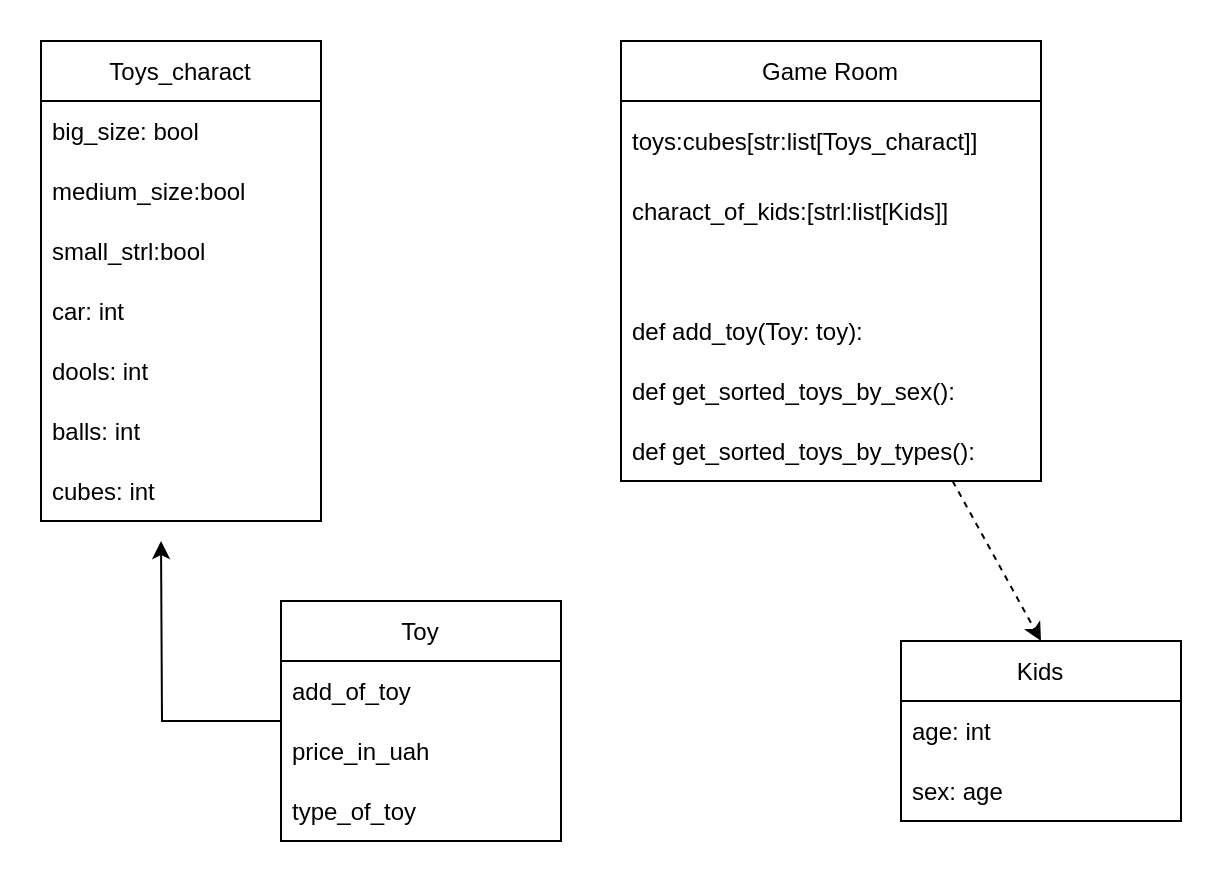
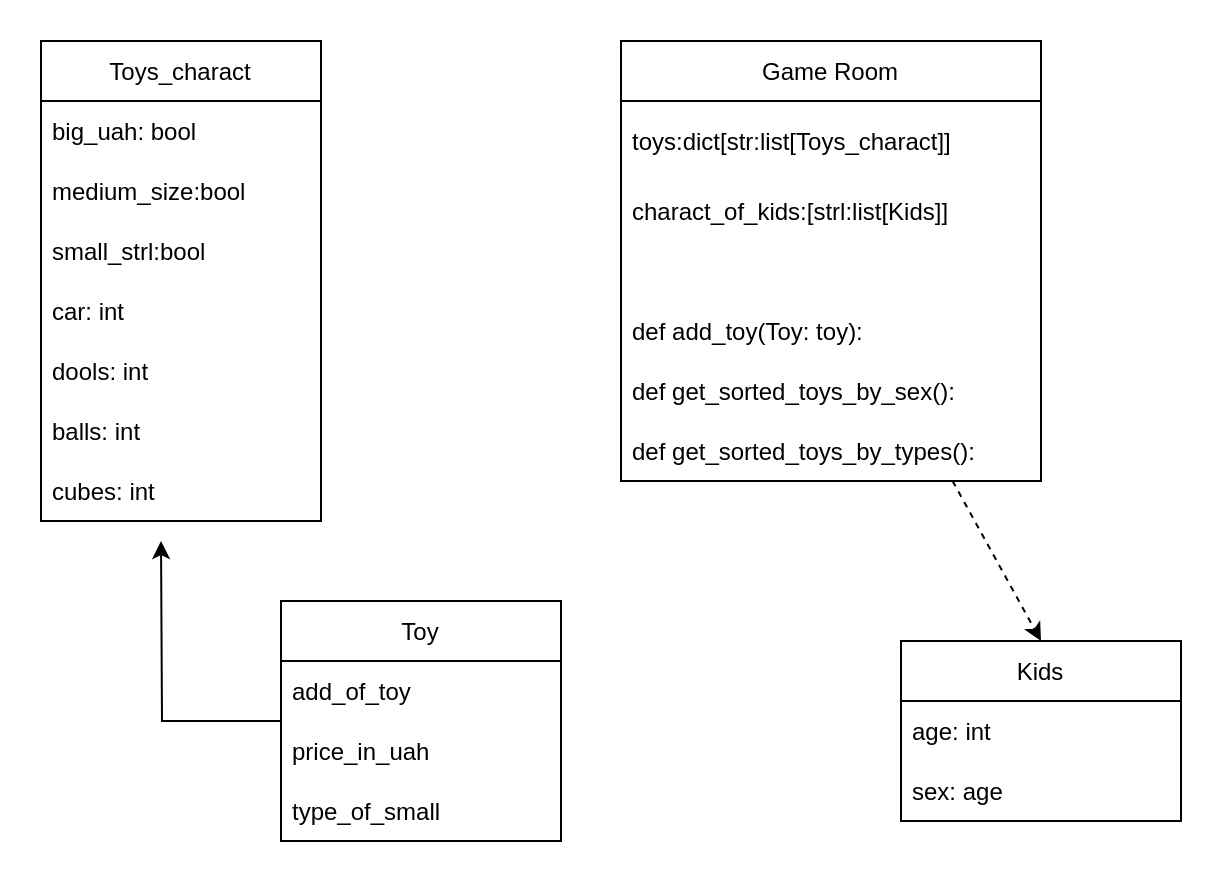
(130, 132) -> (127, 132)
(848, 142) -> (838, 142)
(366, 812) -> (373, 812)
